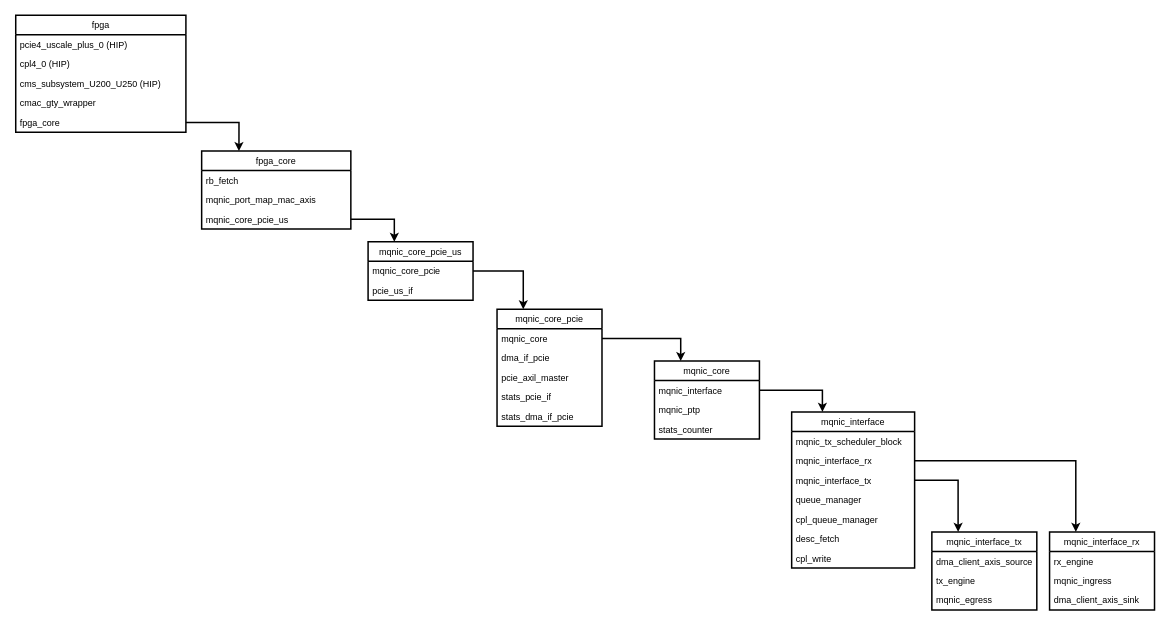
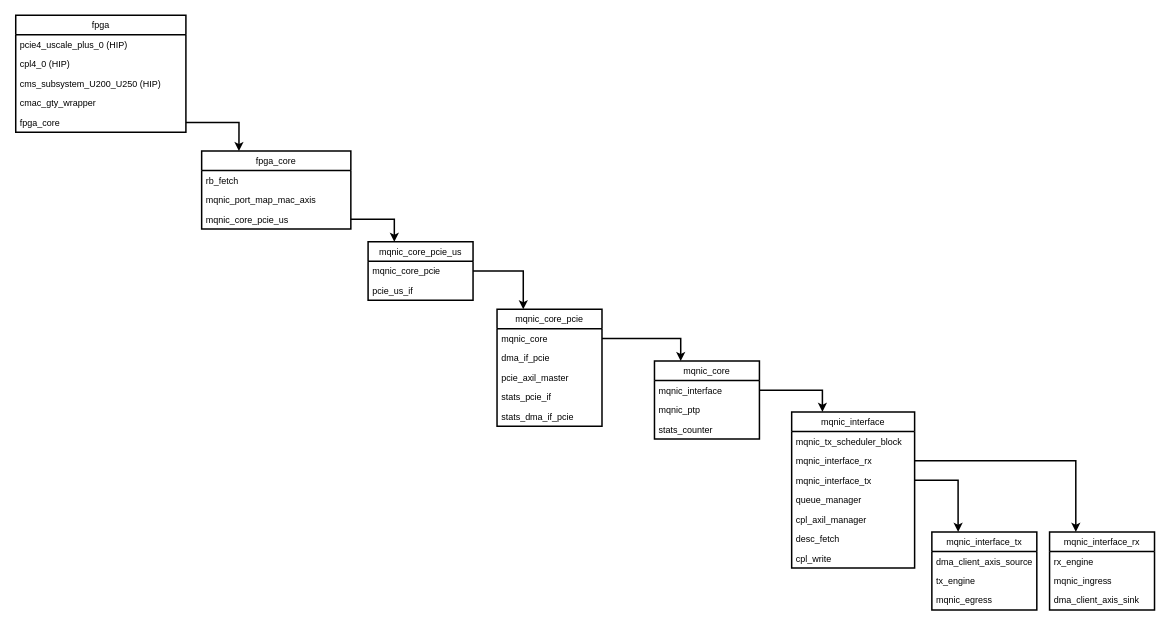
(837, 520) -> (833, 520)
